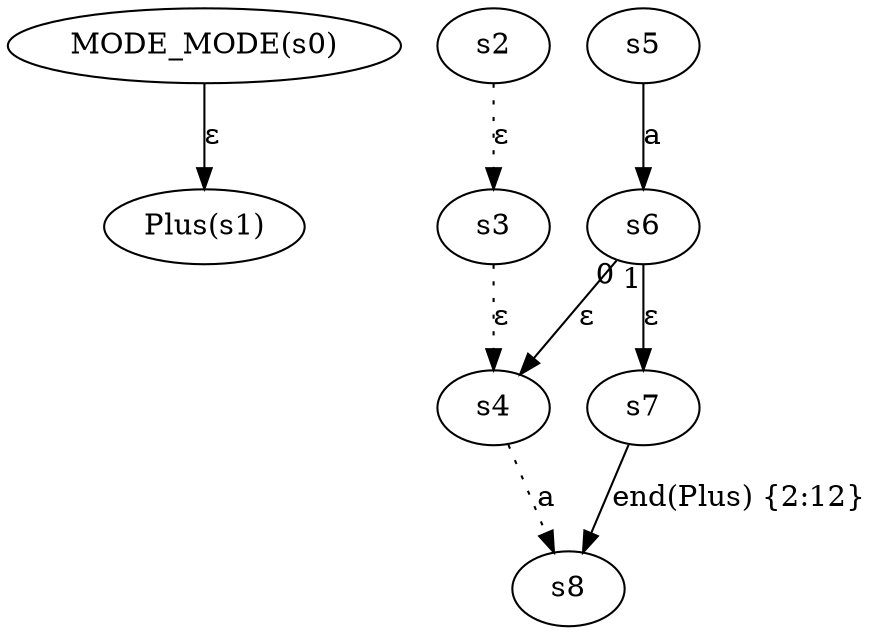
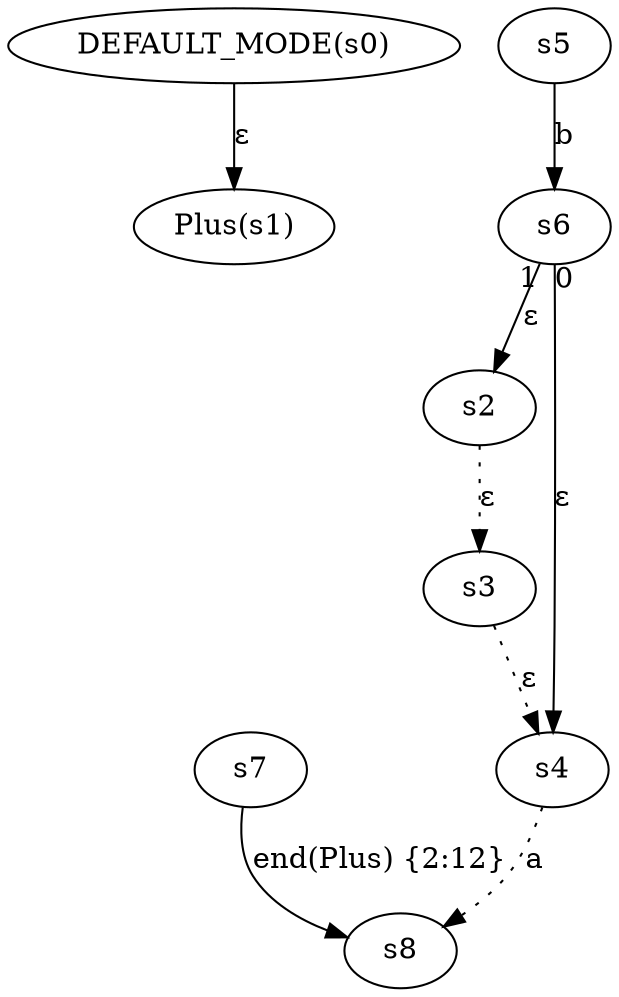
(204, 46) -> (234, 46)
(653, 136) -> (565, 136)
(643, 307) -> (521, 308)
